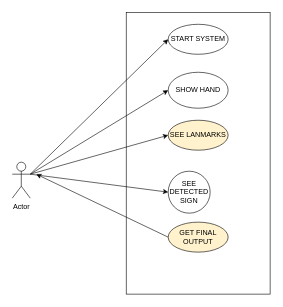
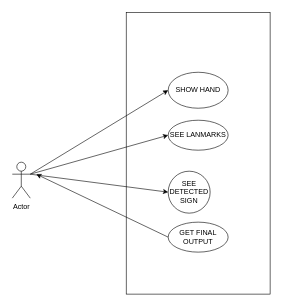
(198, 39) -> none
(198, 135) -> (198, 135)
(56, 149) -> none
(198, 237) -> (198, 237)
